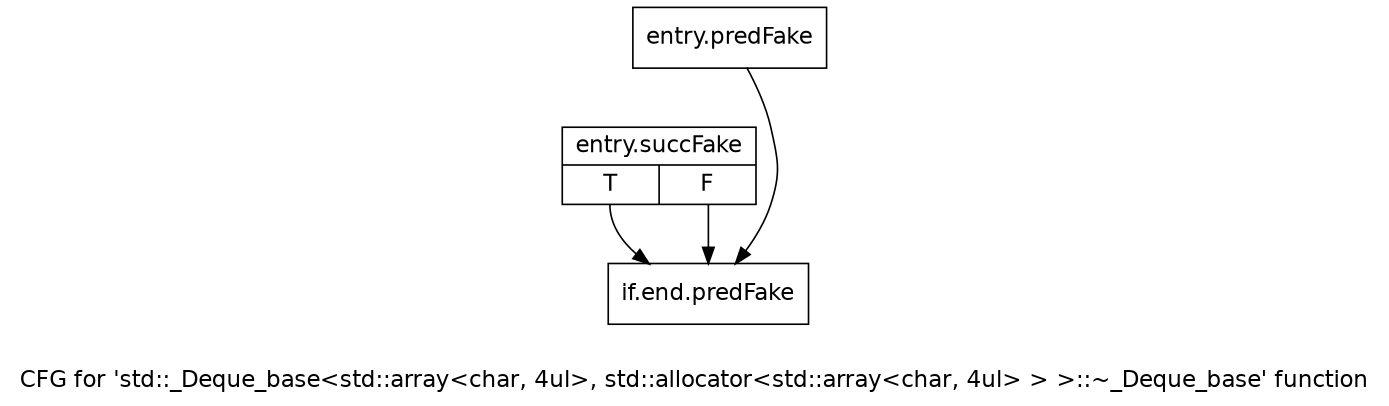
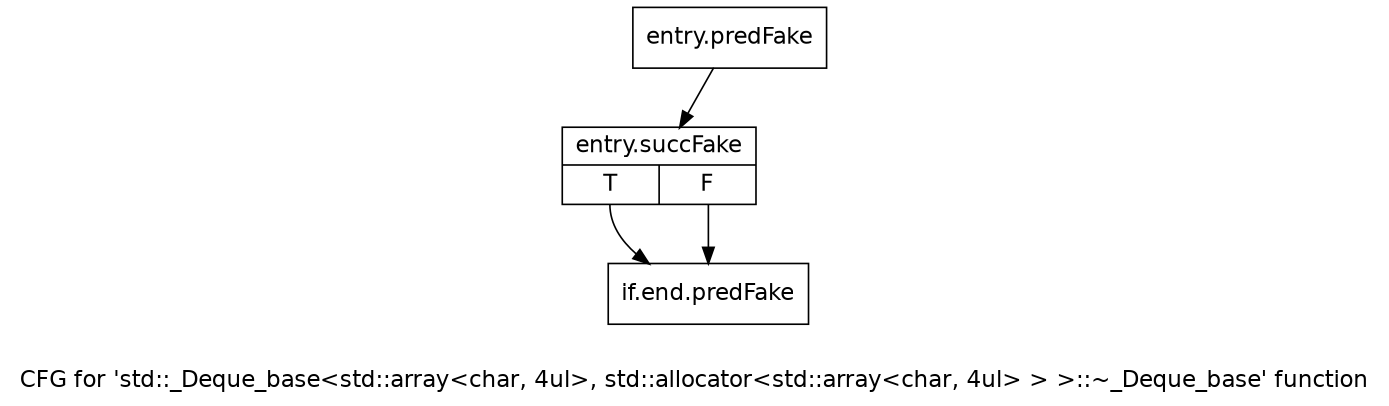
(777, 160) -> (701, 91)
